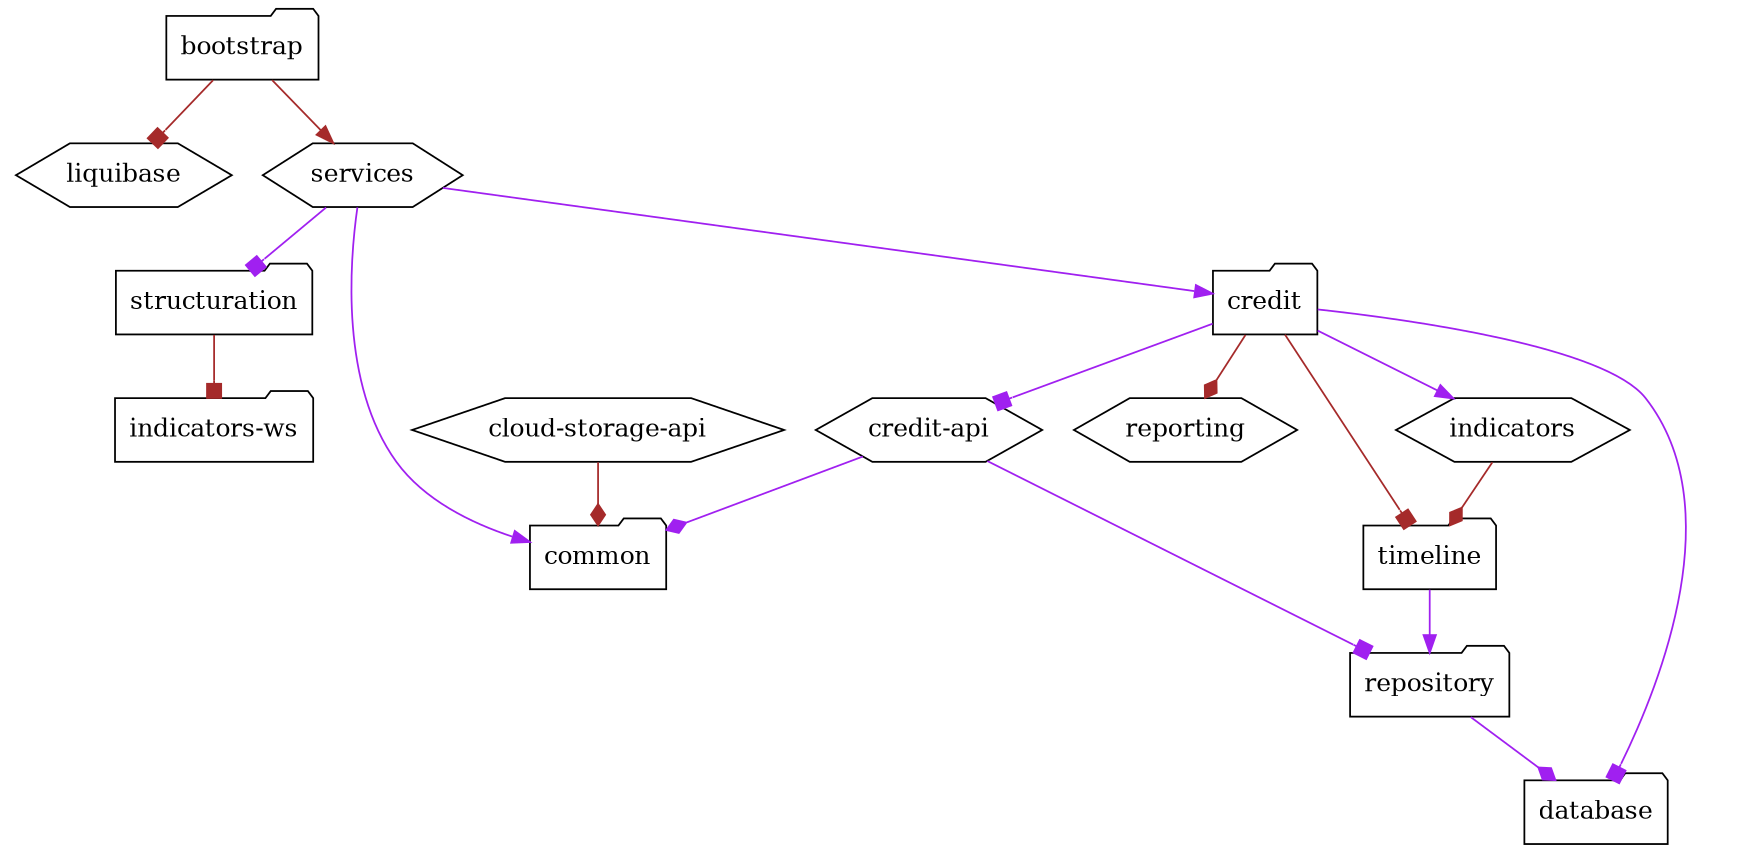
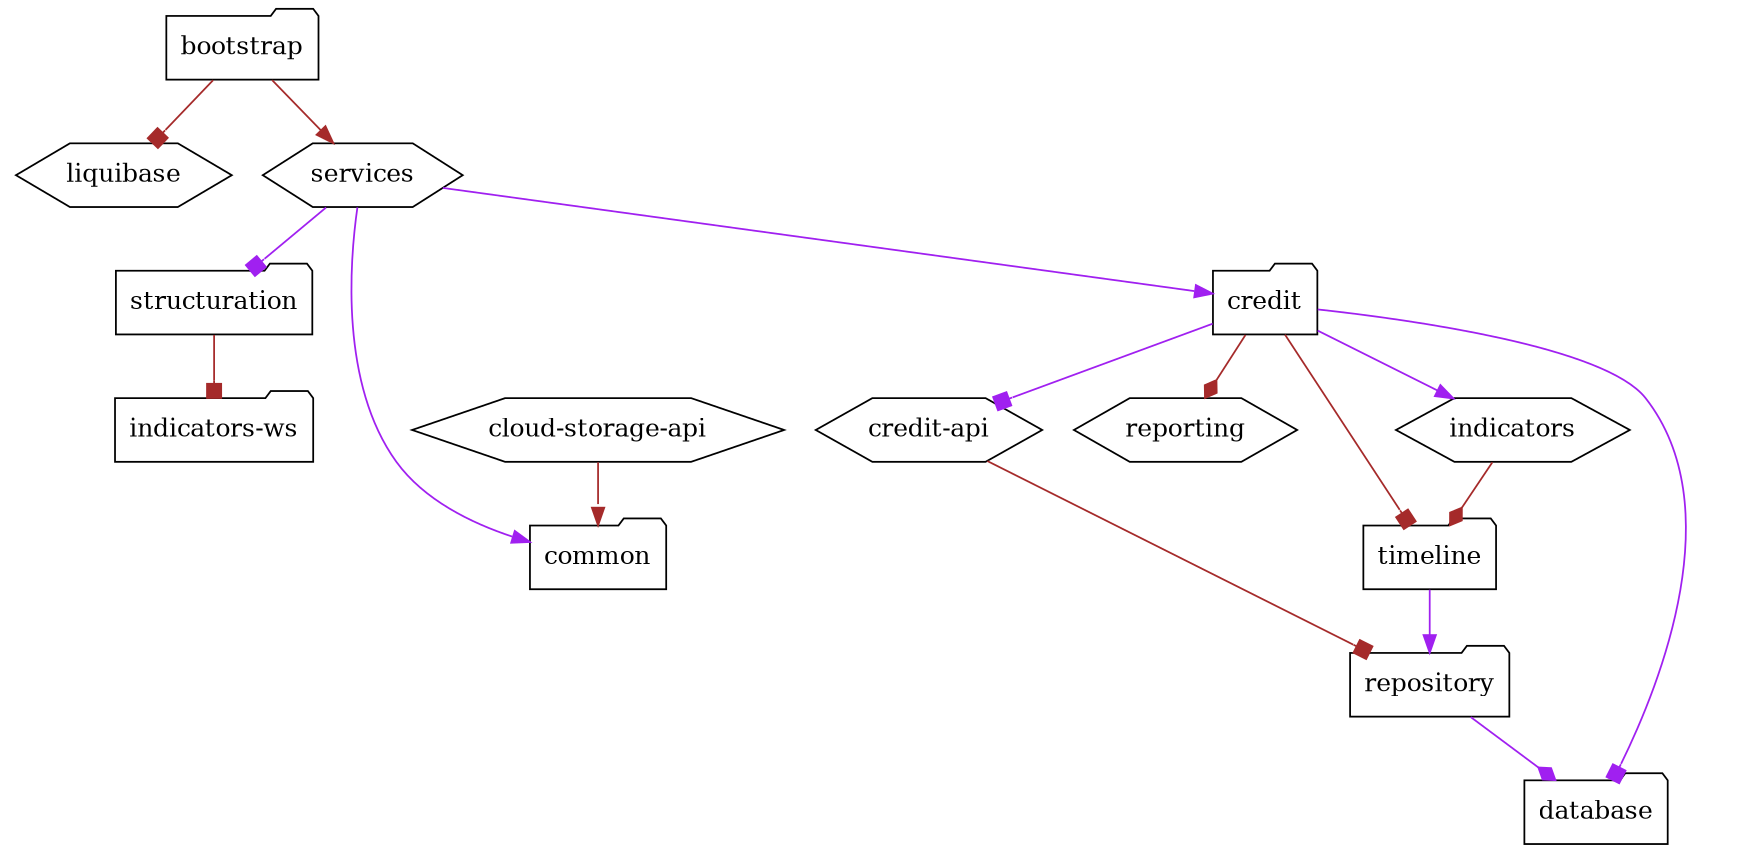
(598, 483) -> (598, 483)
(775, 489) -> none
(1170, 553) -> (1170, 553)
